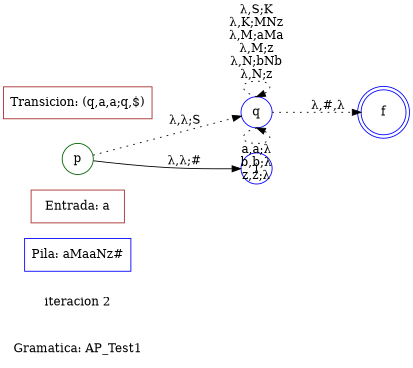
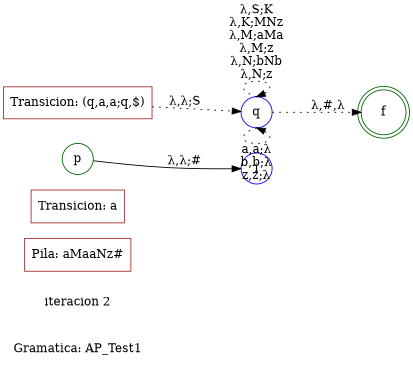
(384, 112) -> (384, 112)
(163, 137) -> (192, 109)
(78, 206) -> (78, 206)
(78, 255) -> (78, 255)
